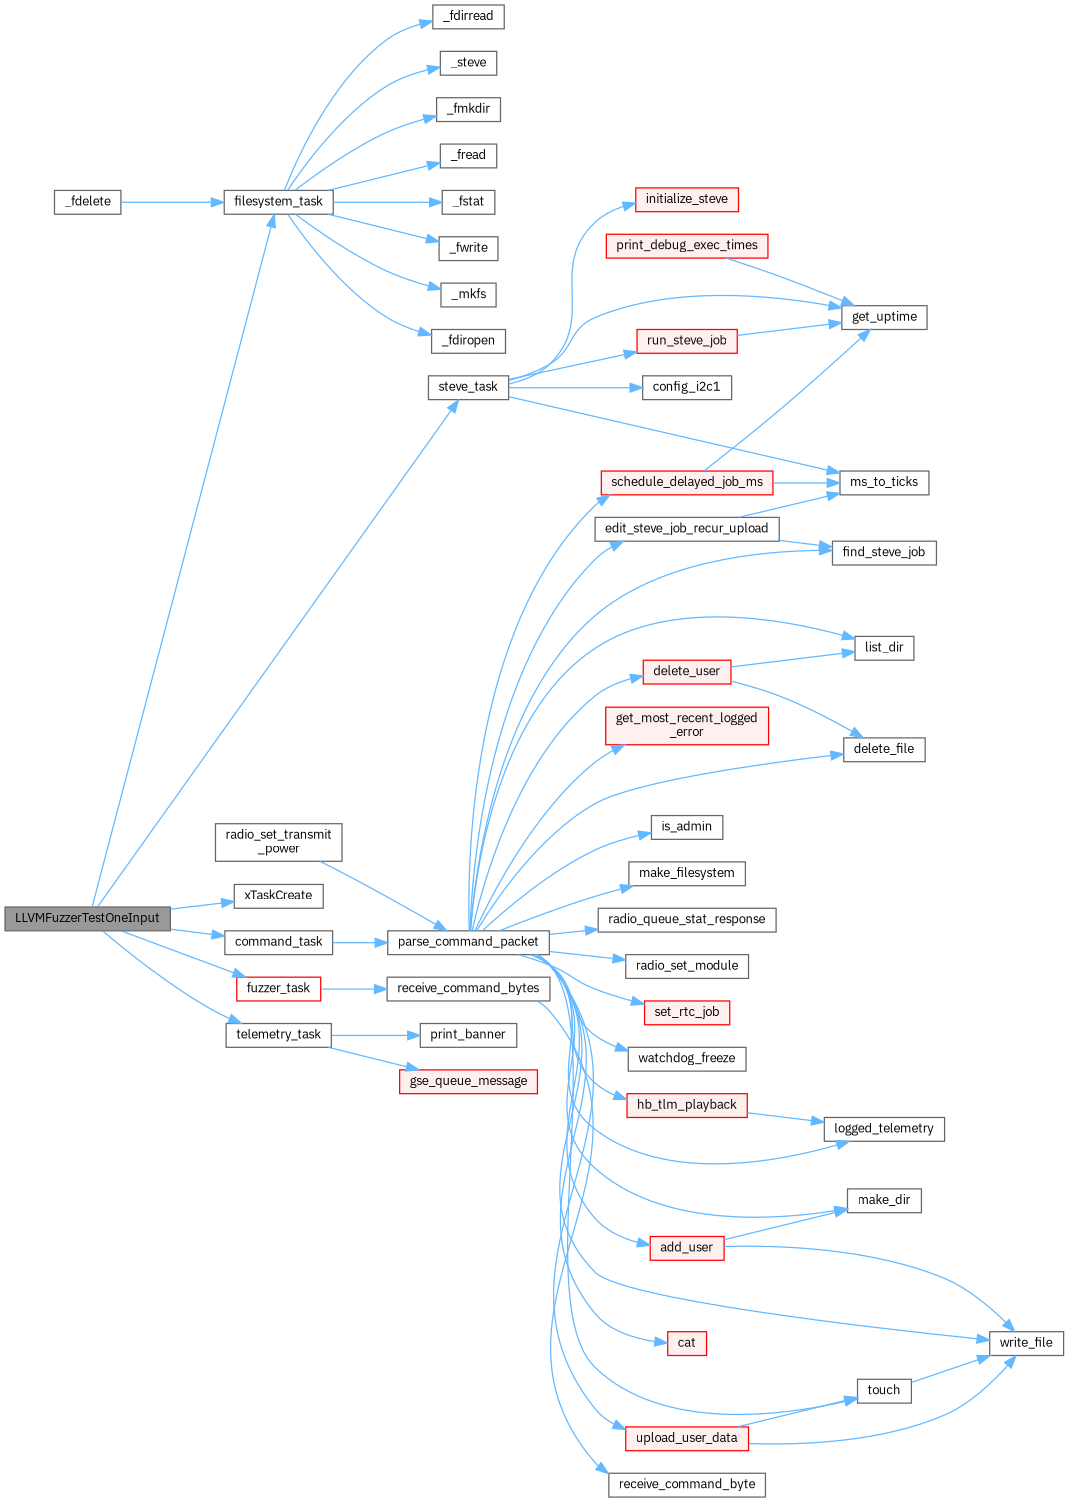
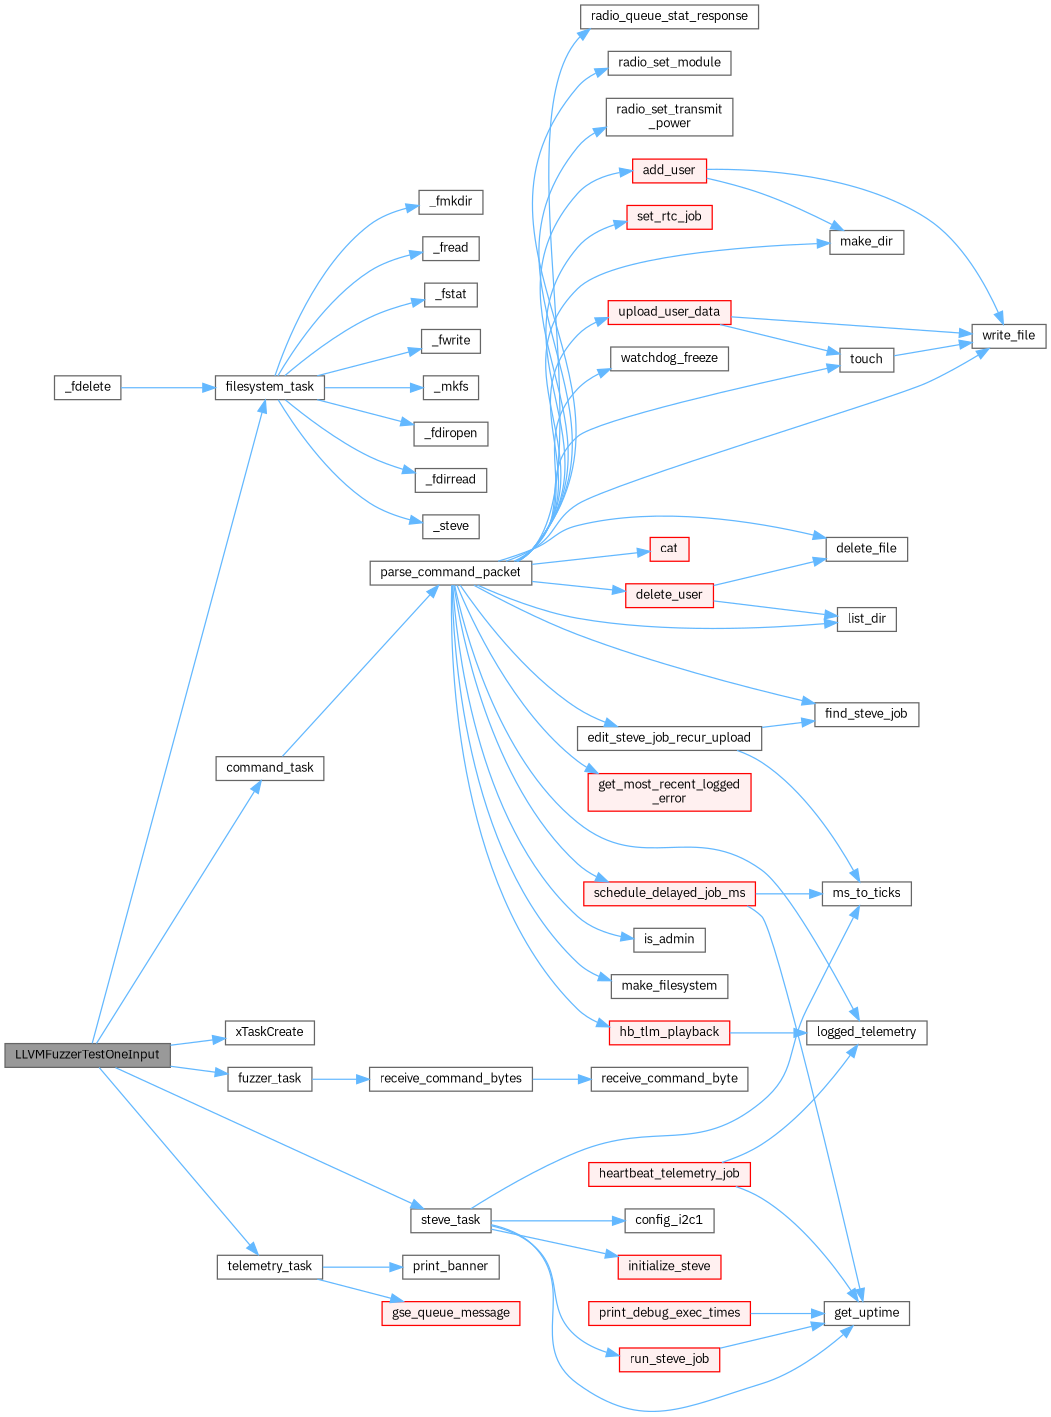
(378, 892) -> (555, 347)
(279, 989) -> (270, 1079)
none -> (670, 1174)
